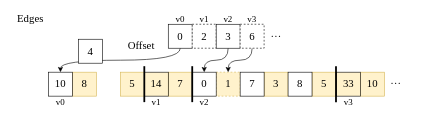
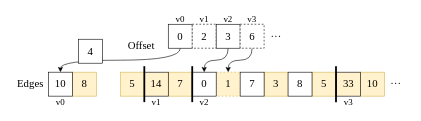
(30, 18) -> (30, 84)
